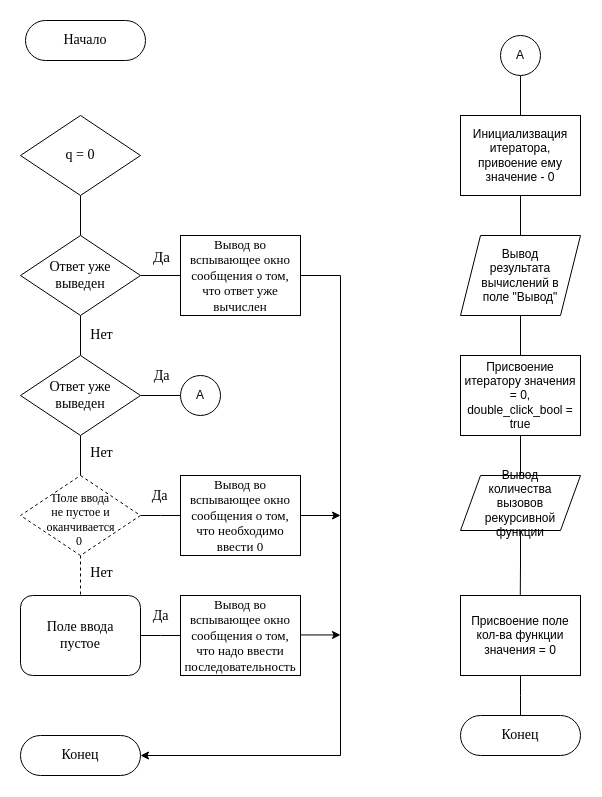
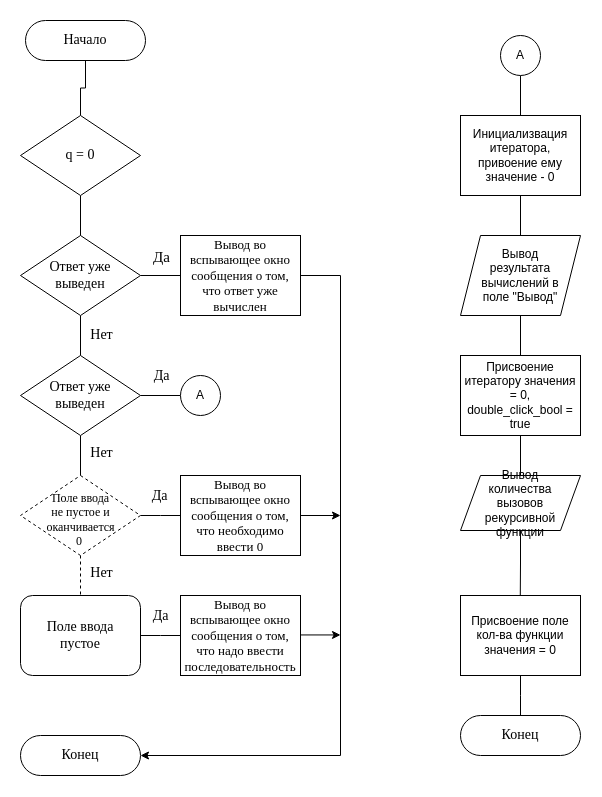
none -> (84, 88)
